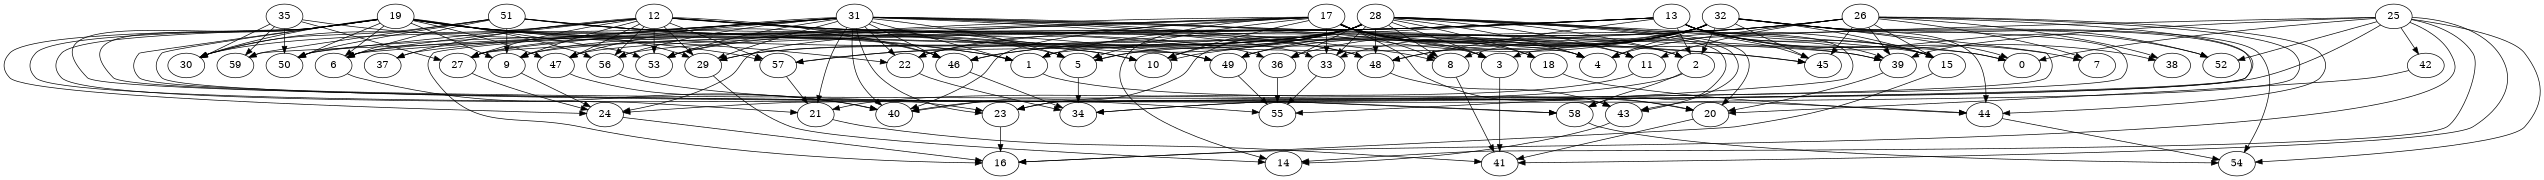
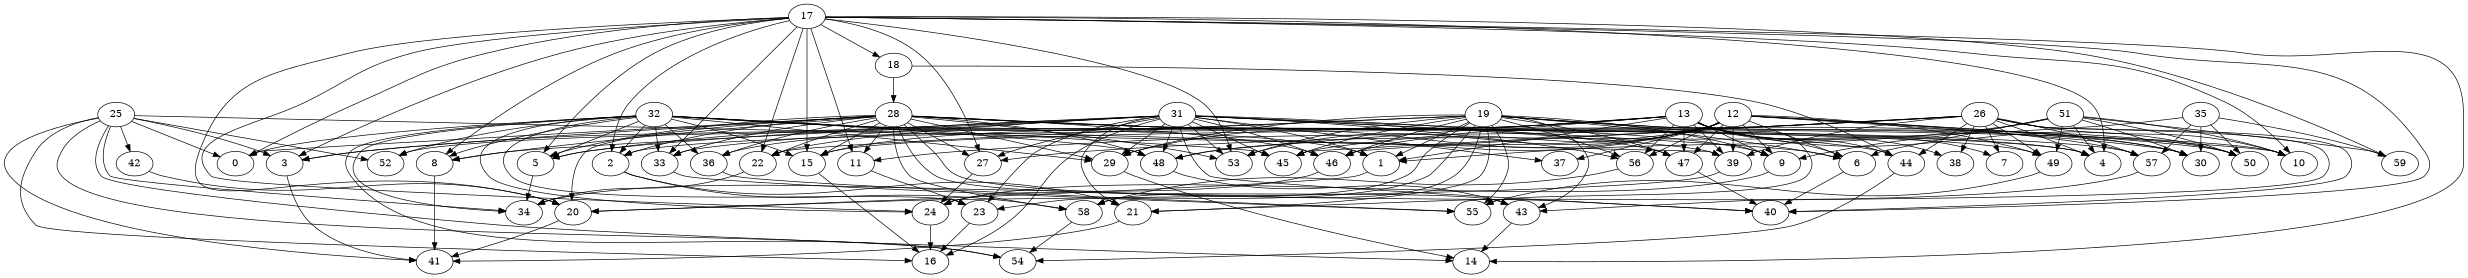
(556, 34) -> none
(1461, 35) -> (894, 87)
